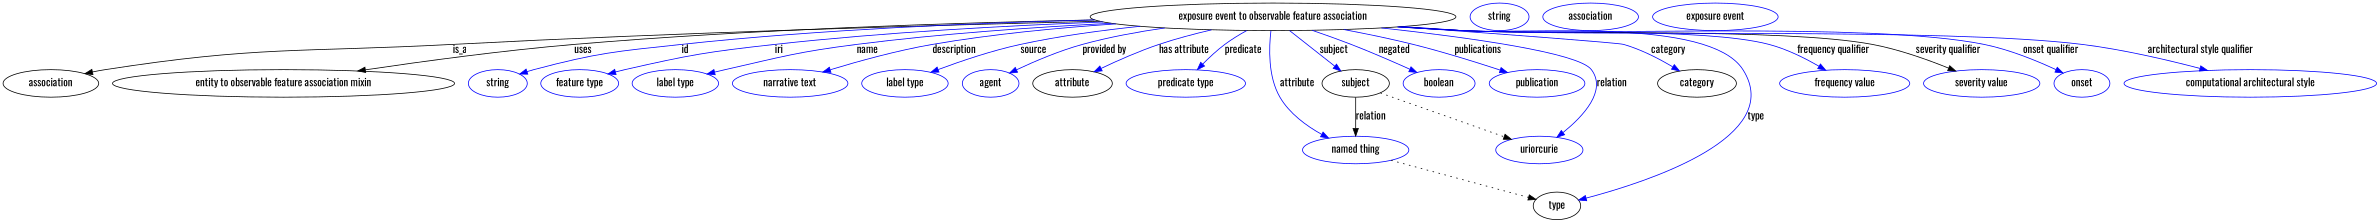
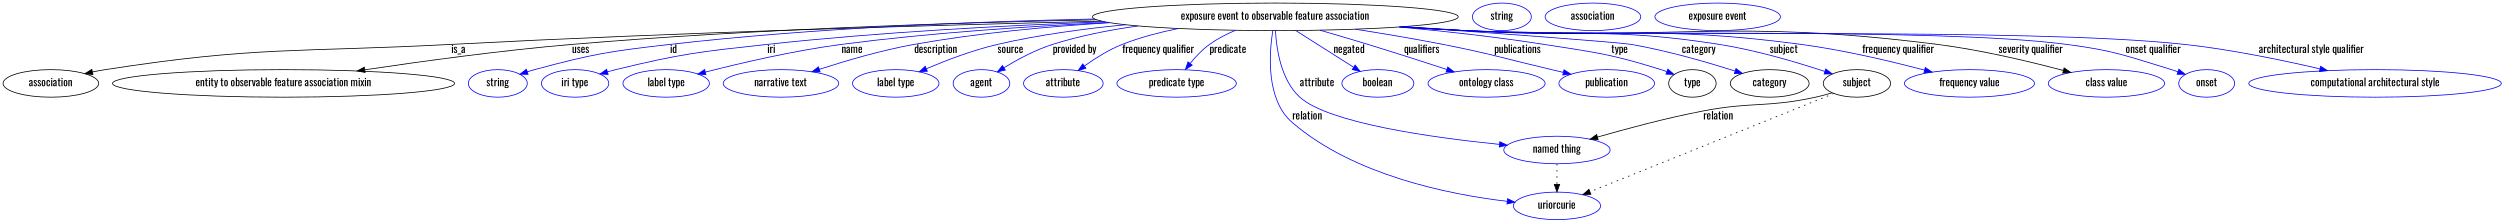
(1184, 50) -> (1158, 50)
(580, 83) -> (575, 83)
(1073, 83) -> (1063, 83)
none -> (1487, 83)
(1982, 83) -> (2106, 83)
(1460, 179) -> (1557, 174)
